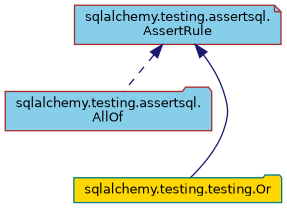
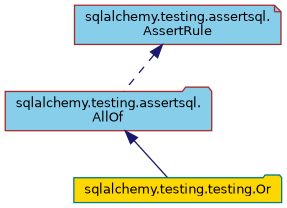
(227, 119) -> (151, 159)
